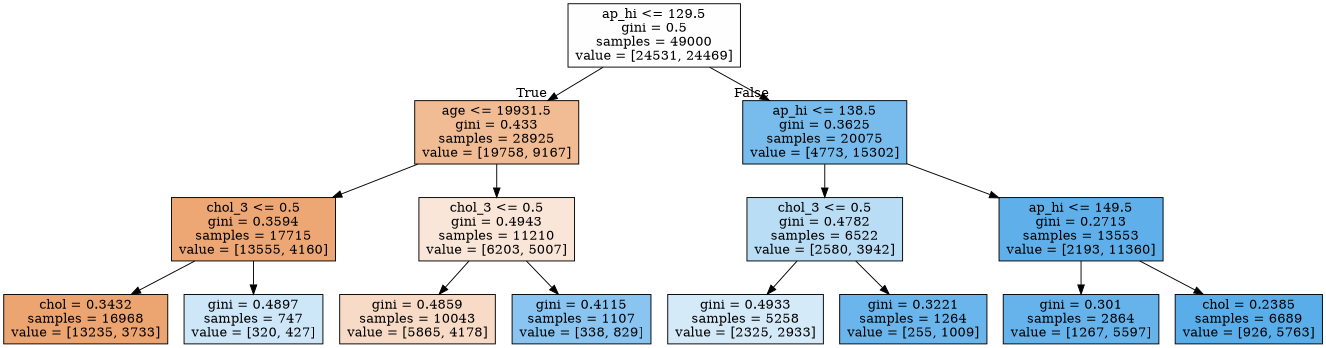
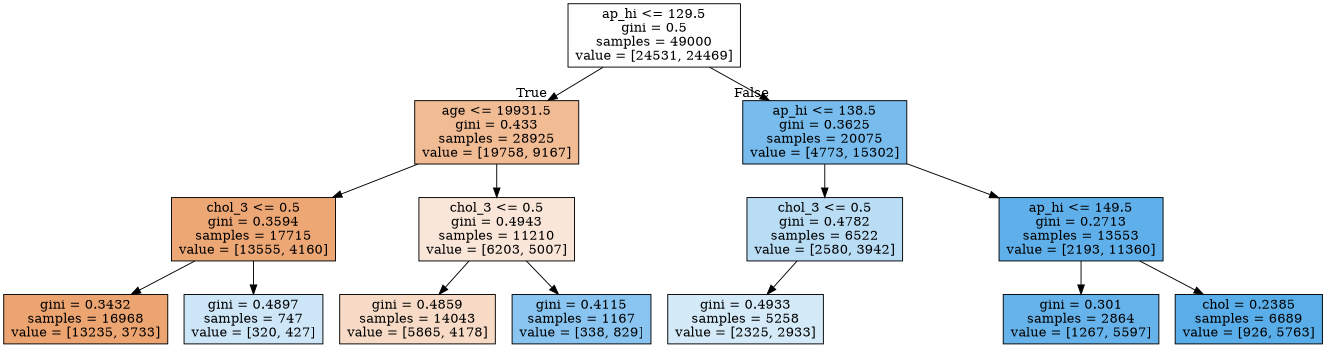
(86, 319) -> (86, 319)
(418, 319) -> (418, 319)
(582, 319) -> (582, 319)
(913, 319) -> none
